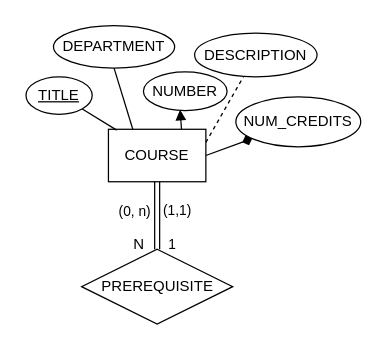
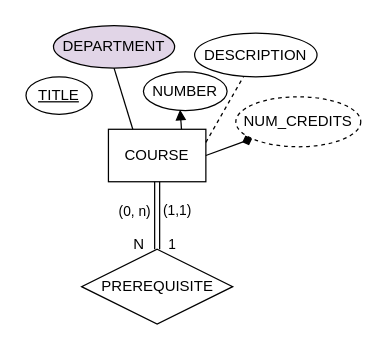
(114, 47) -> (114, 47)
(99, 120) -> none
(298, 122) -> (298, 122)
